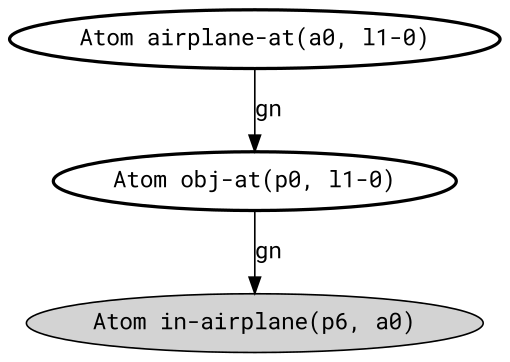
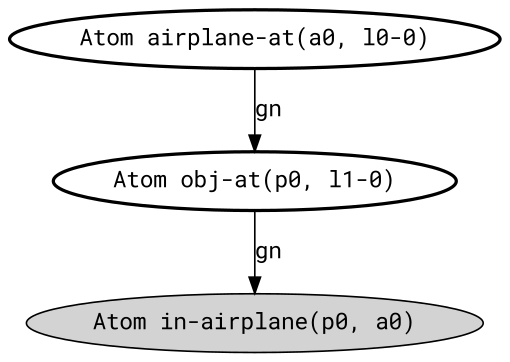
(255, 39) -> (255, 39)
(255, 323) -> (255, 323)
